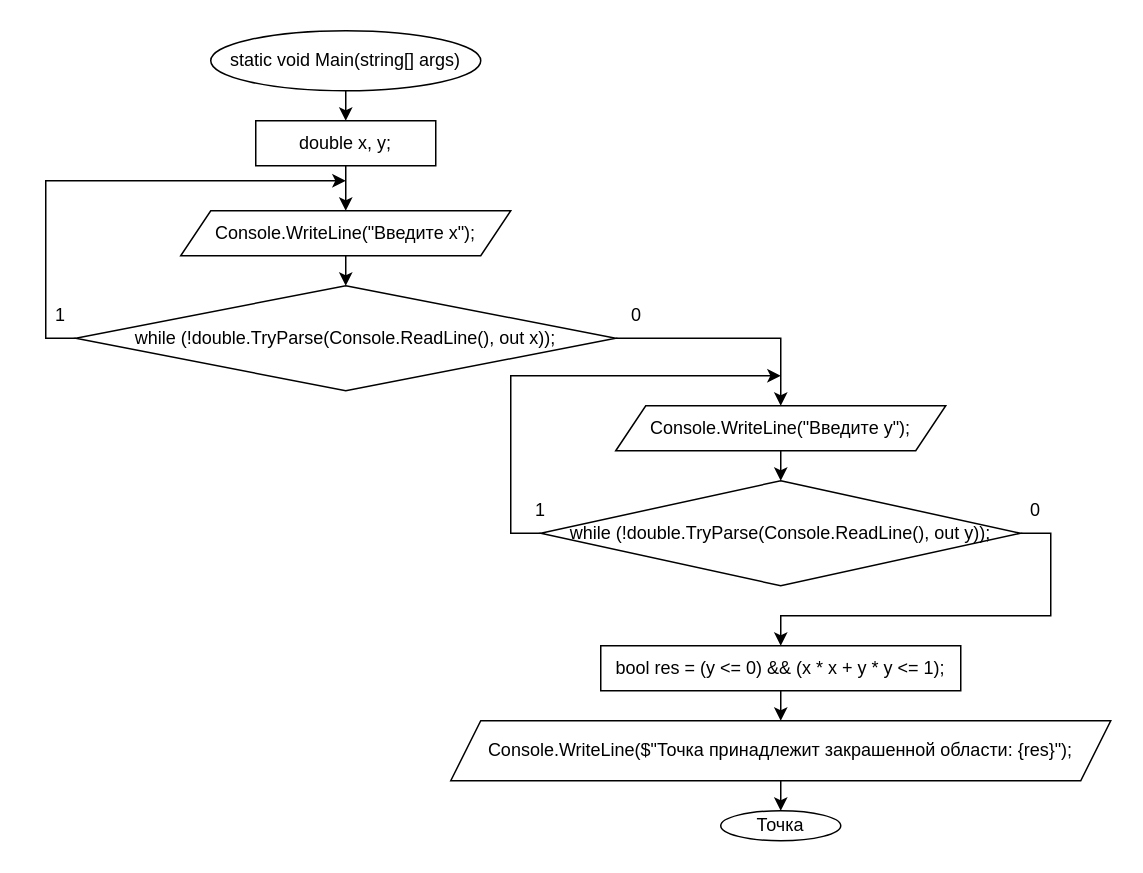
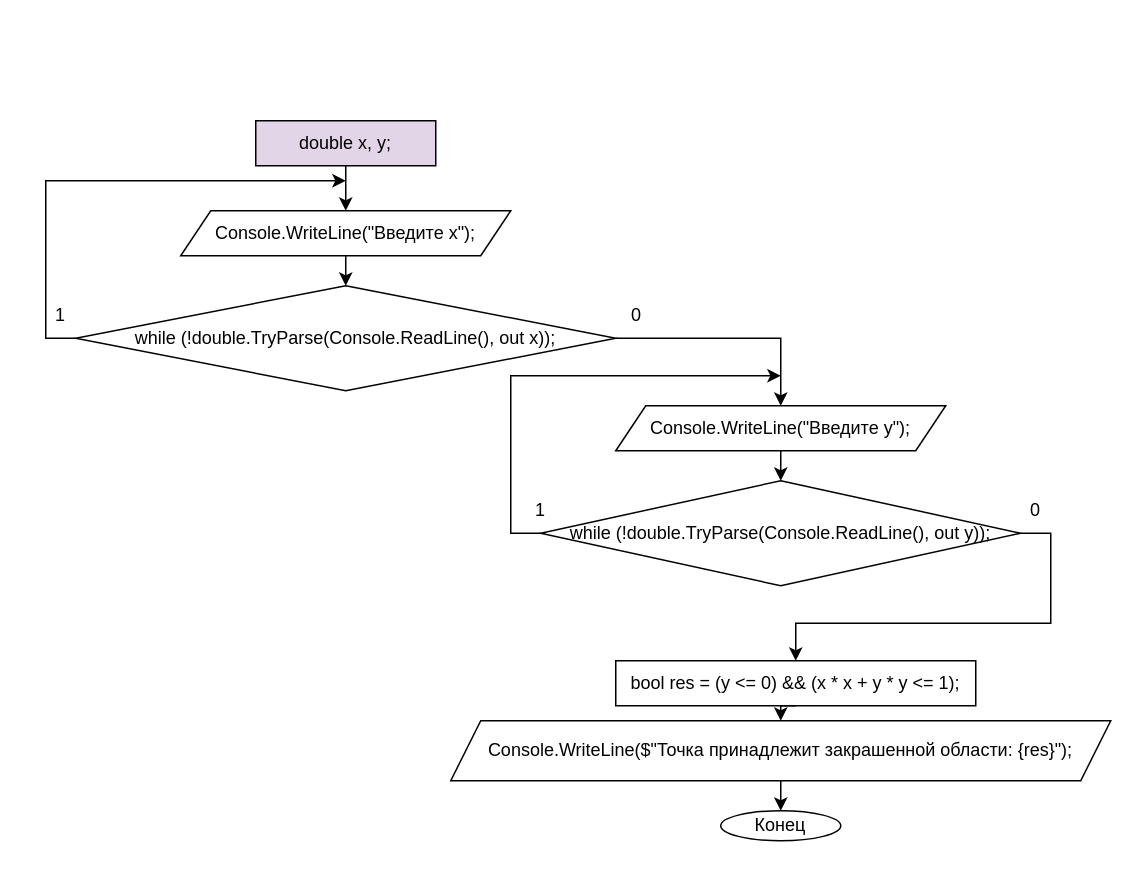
(346, 61) -> none
(346, 101) -> none
(346, 143) -> (346, 143)
(781, 668) -> (796, 683)
(781, 826) -> (781, 826)
